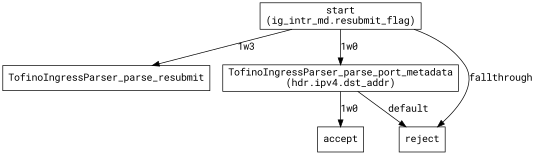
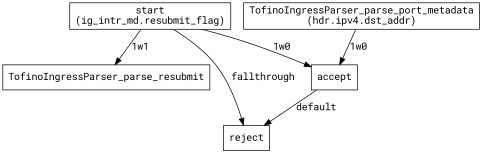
(341, 44) -> (254, 45)
(246, 47) -> (140, 47)
(379, 107) -> (293, 106)
